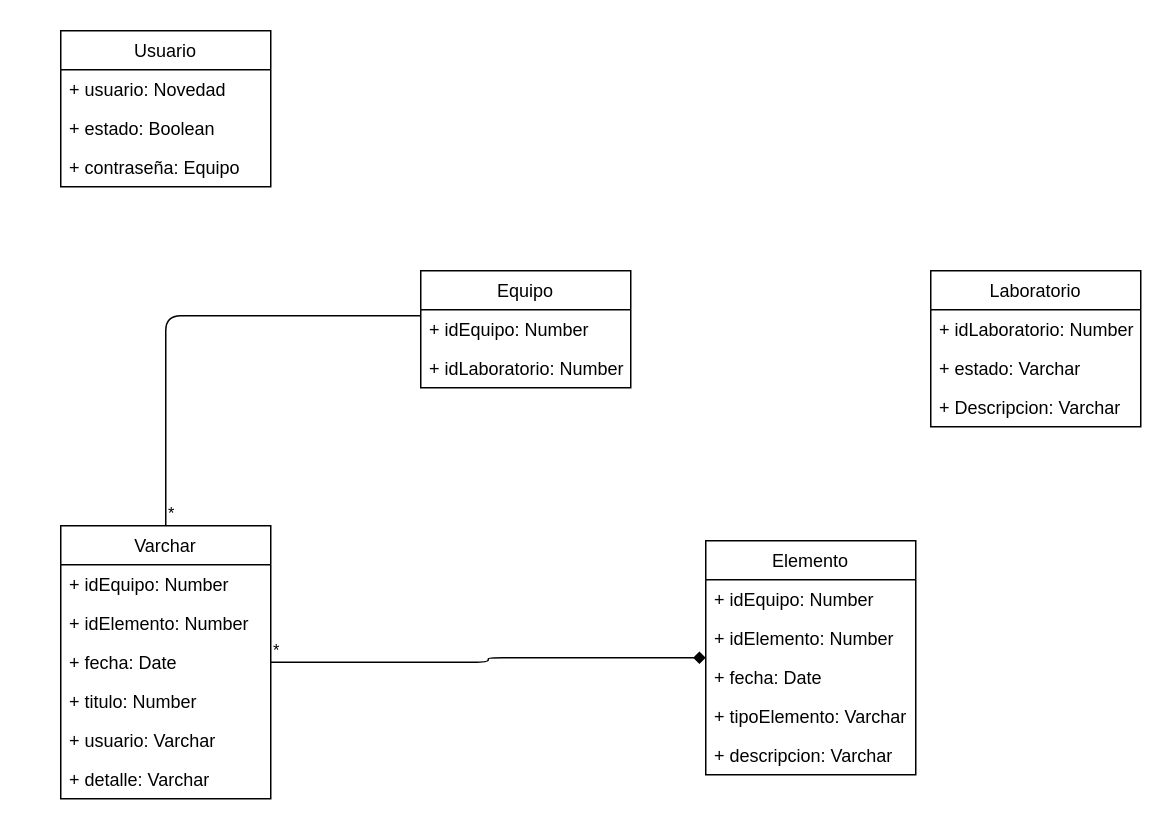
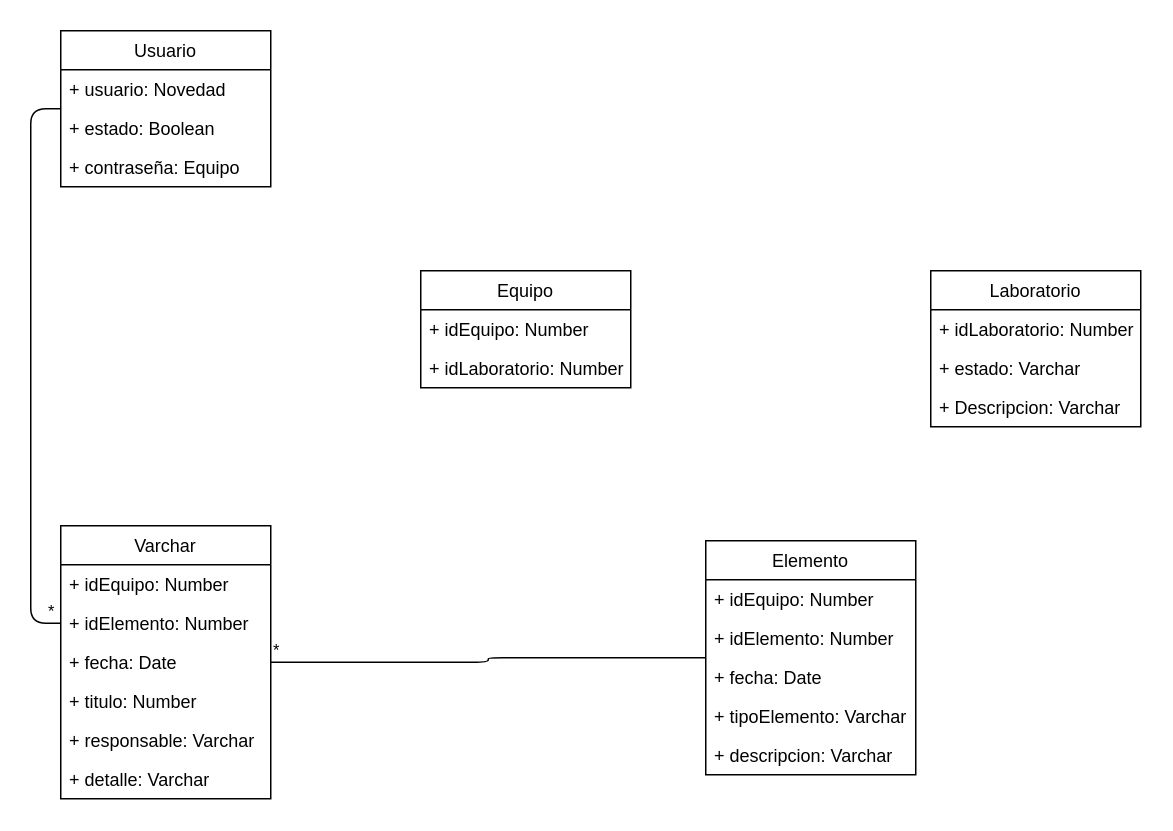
(195, 316) -> none
none -> (31, 366)
(693, 658) -> (698, 658)
(150, 741) -> (171, 741)
